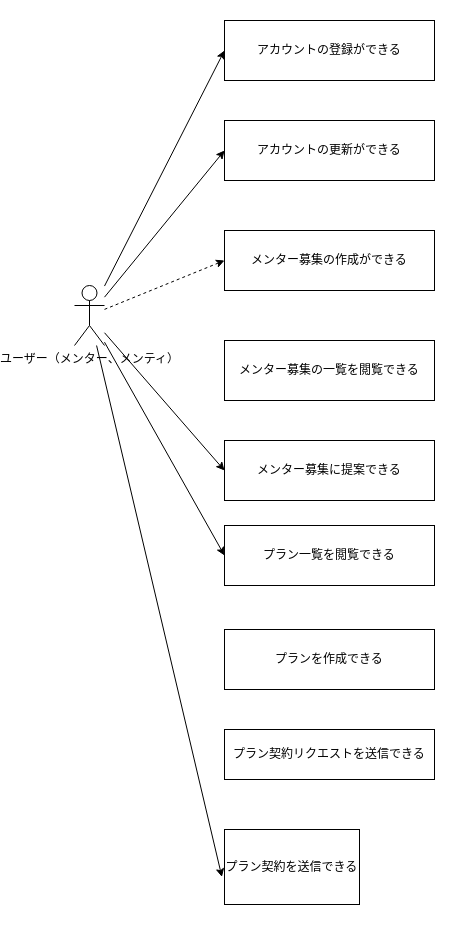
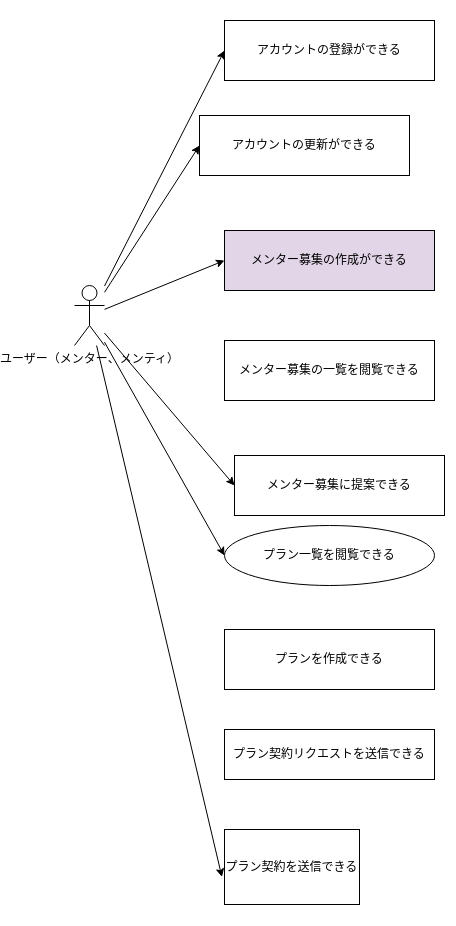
(330, 151) -> (305, 146)
(330, 261) -> (330, 261)
(161, 286) -> (161, 286)
(330, 471) -> (340, 486)
(330, 556) -> (330, 556)
